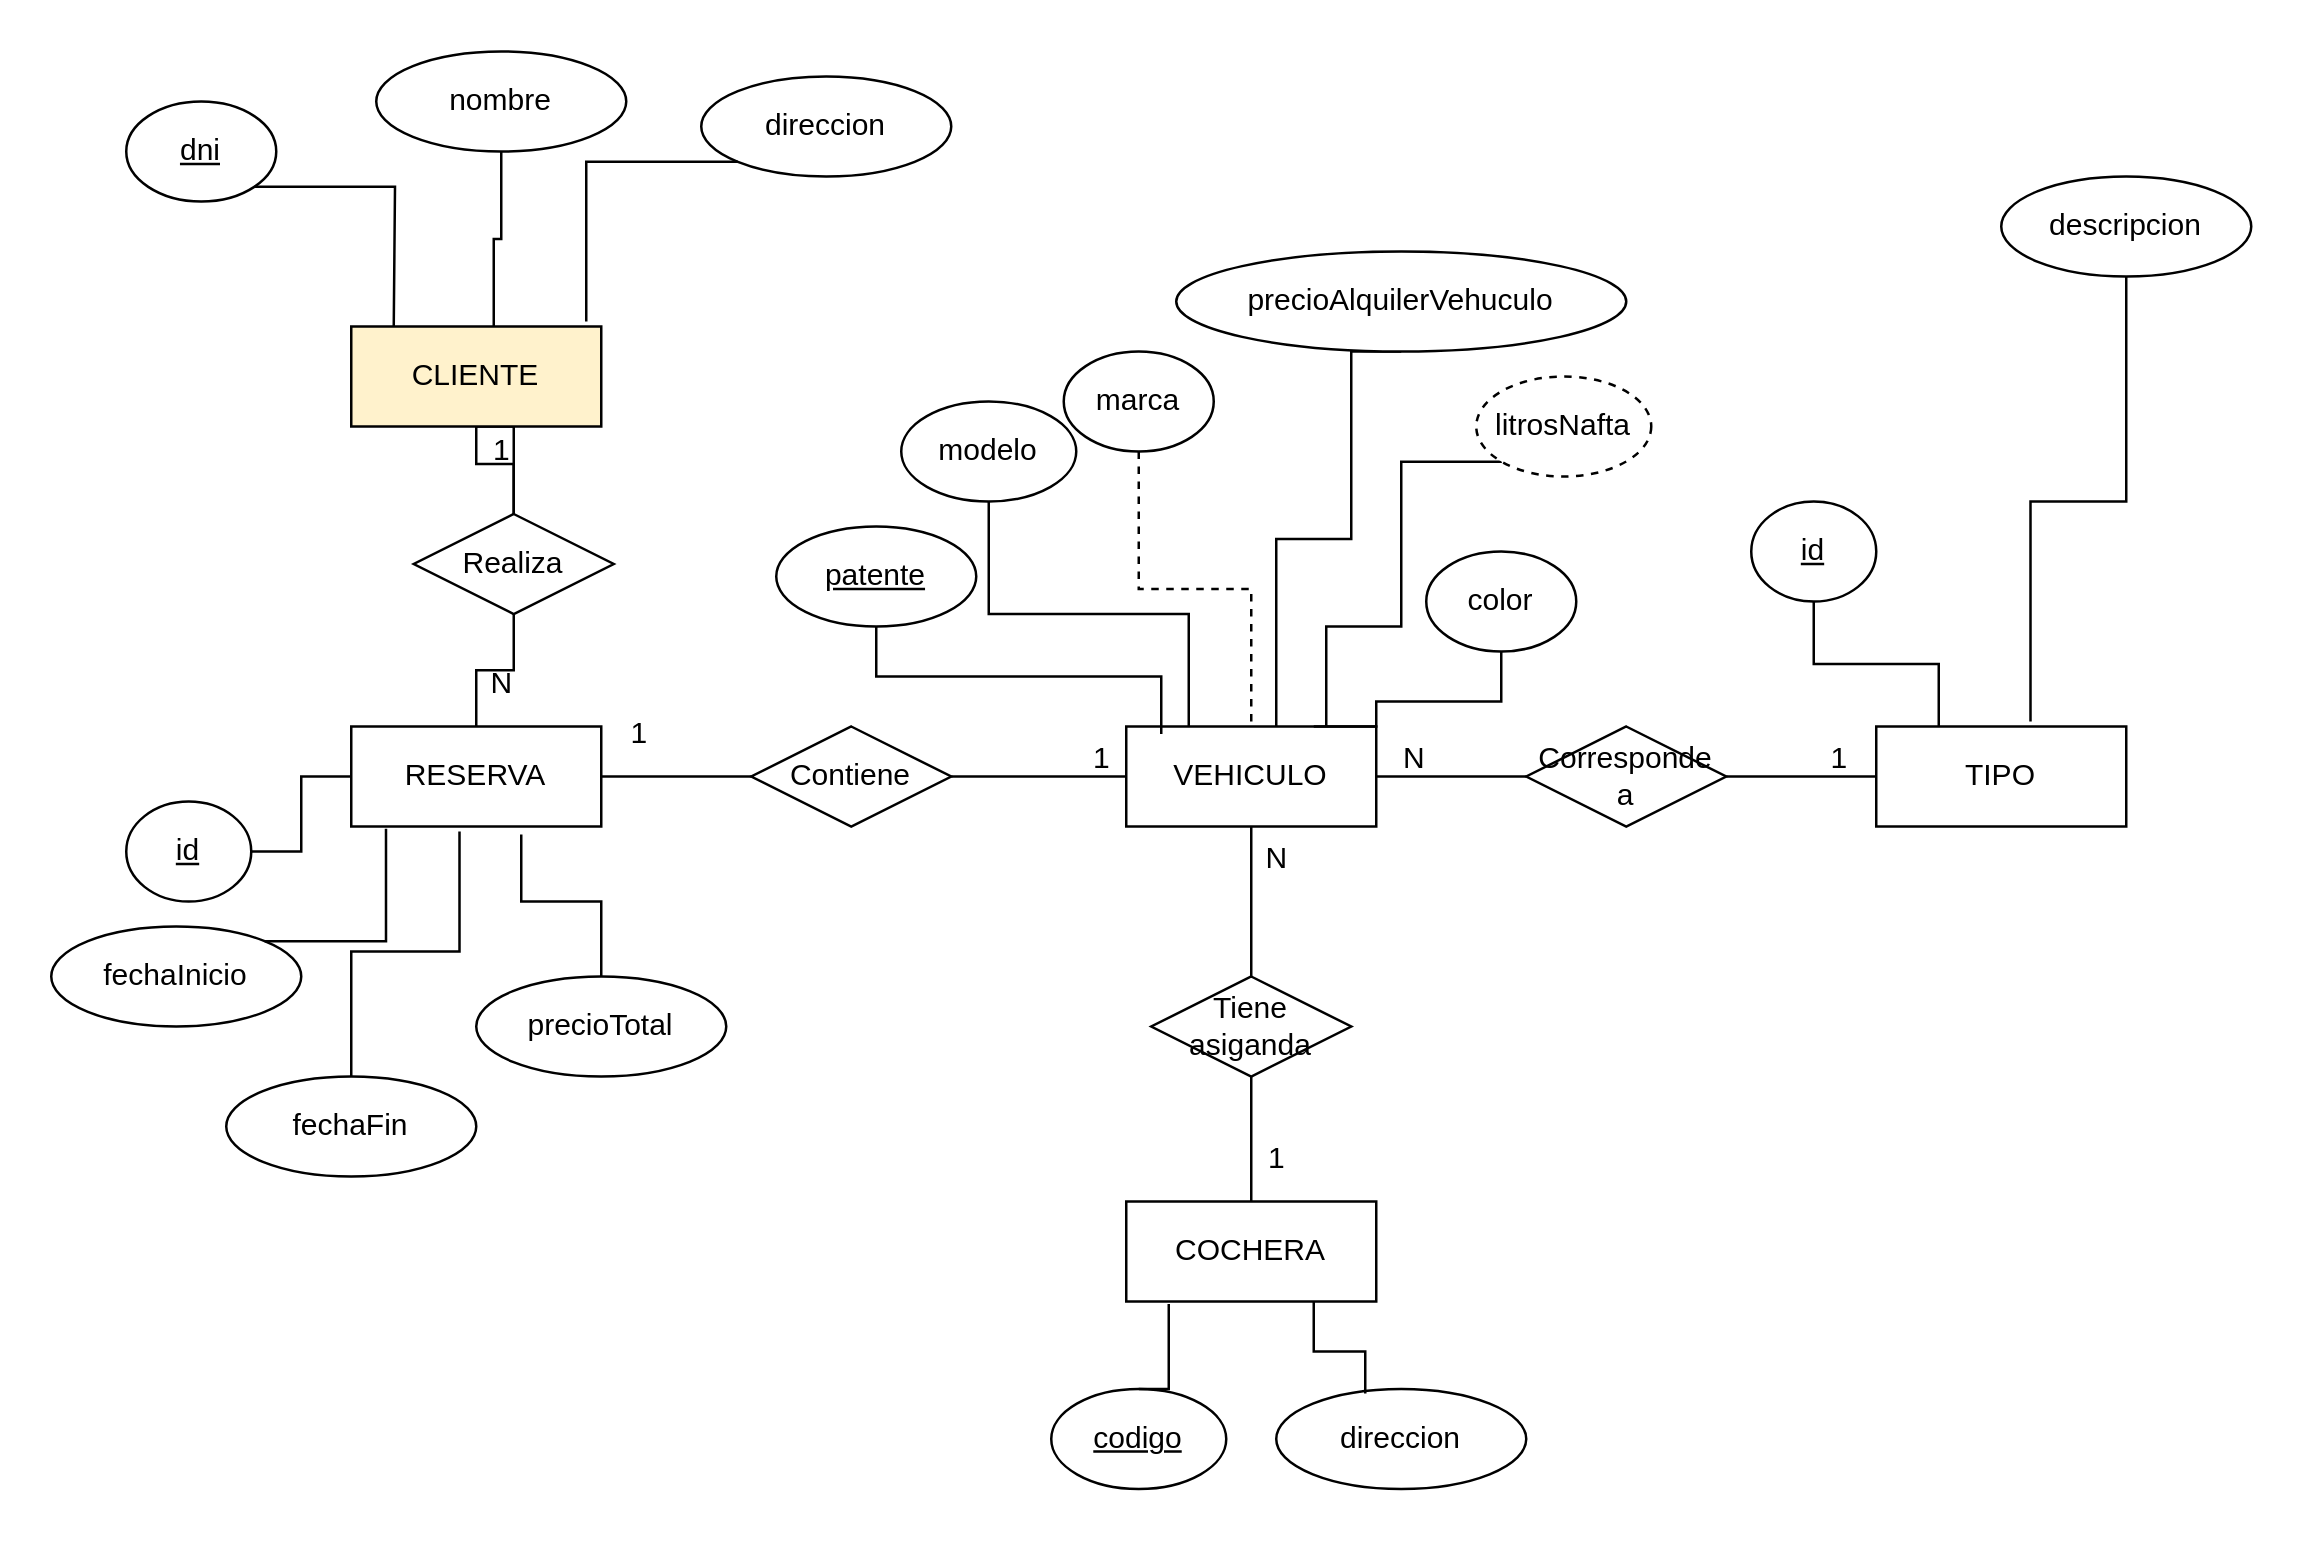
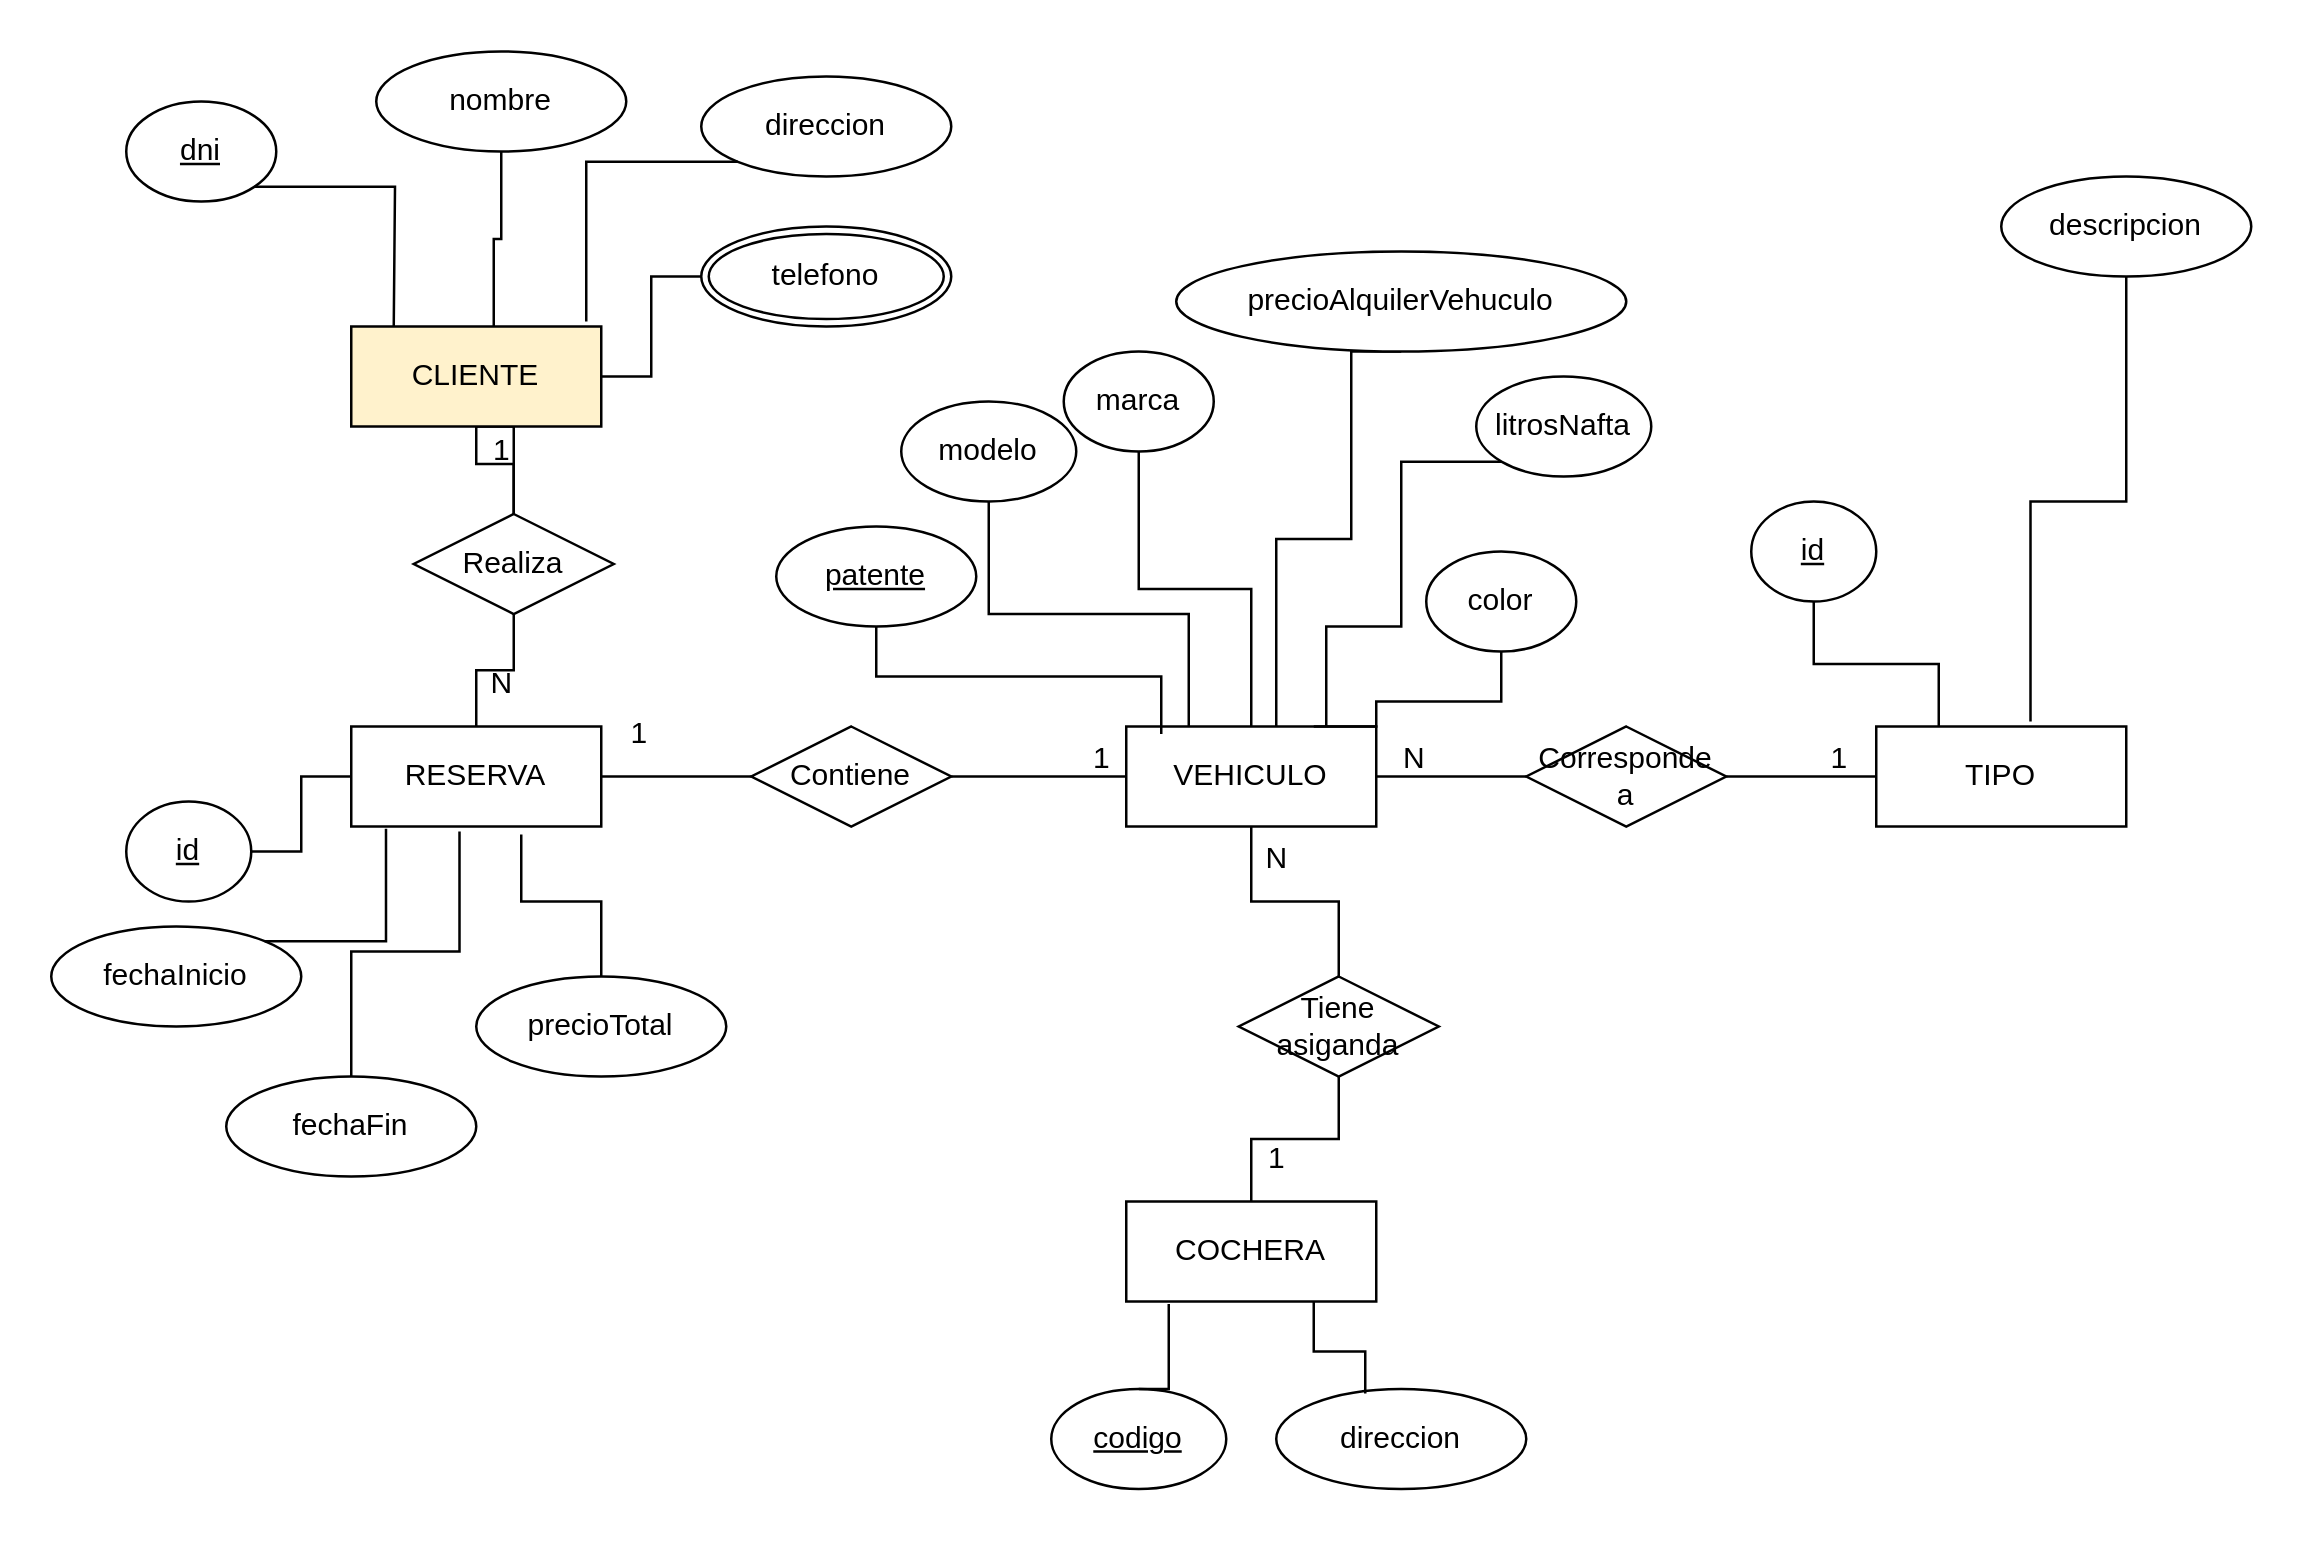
none -> (826, 276)
none -> (651, 326)
(1564, 426) -> (1564, 426)
(1197, 589) -> (1197, 589)
(1251, 1026) -> (1339, 1026)
